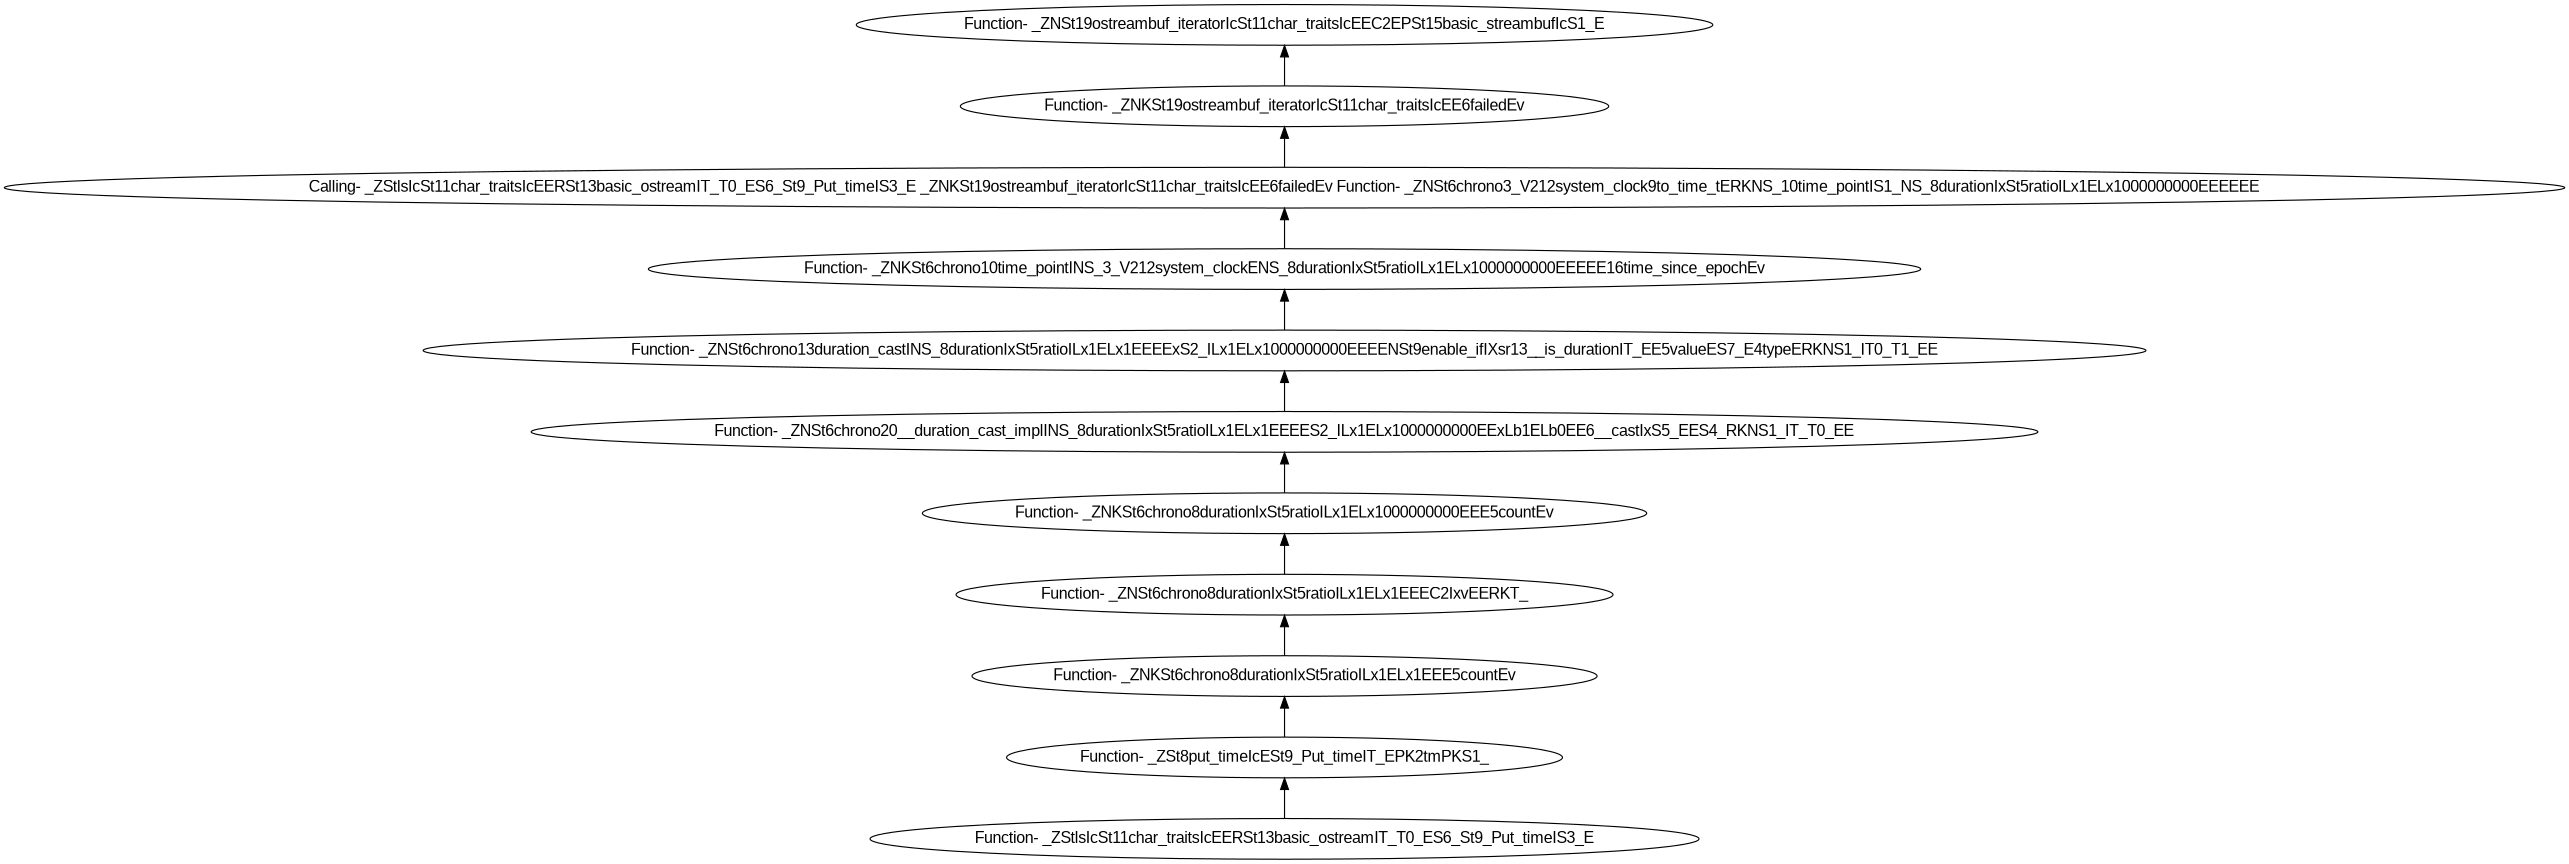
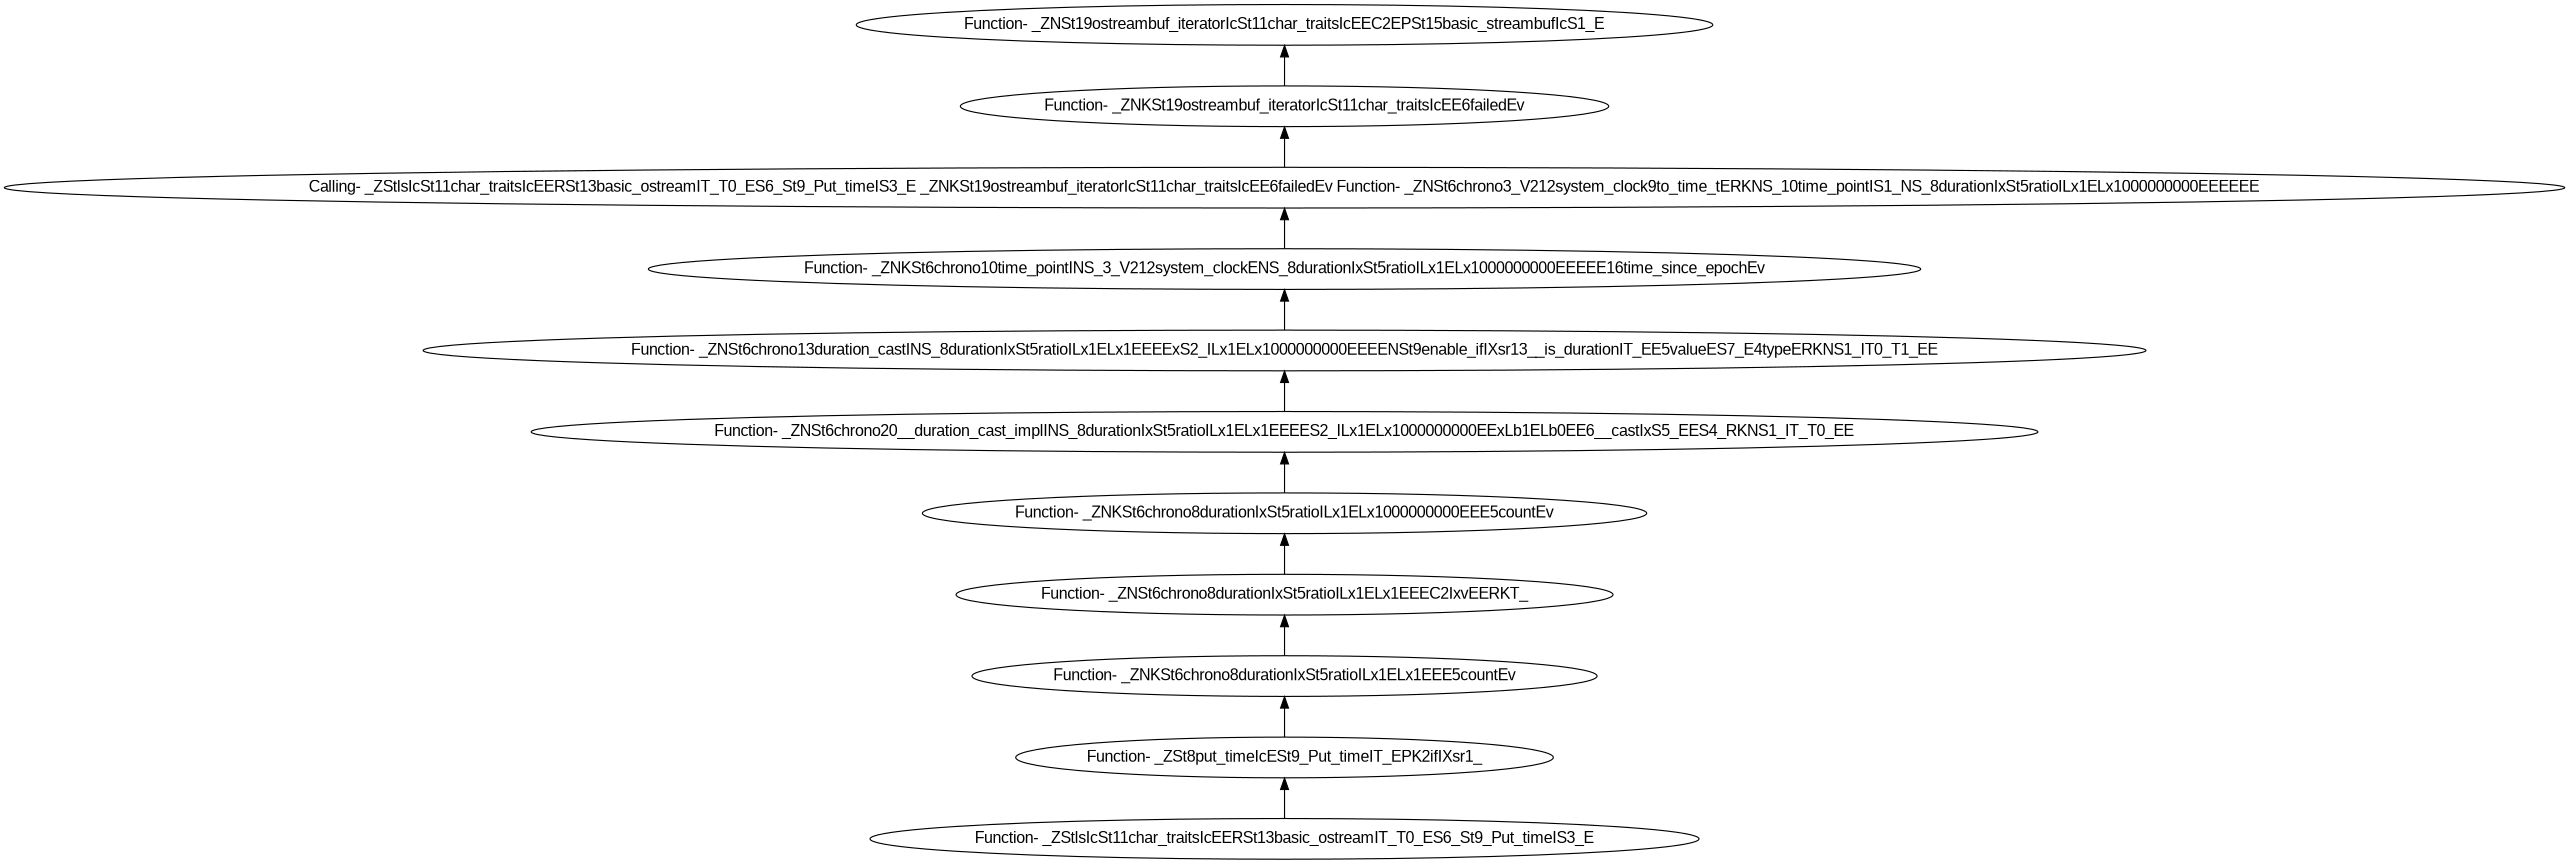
(1285, 757) -> (1285, 757)
